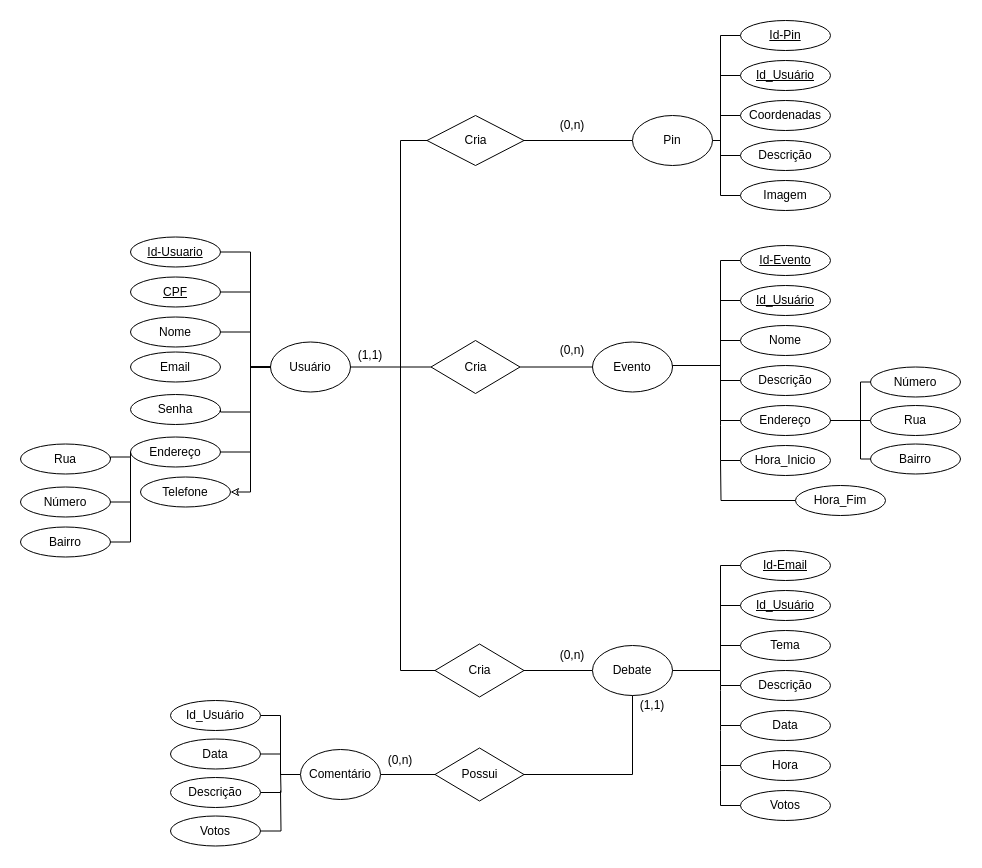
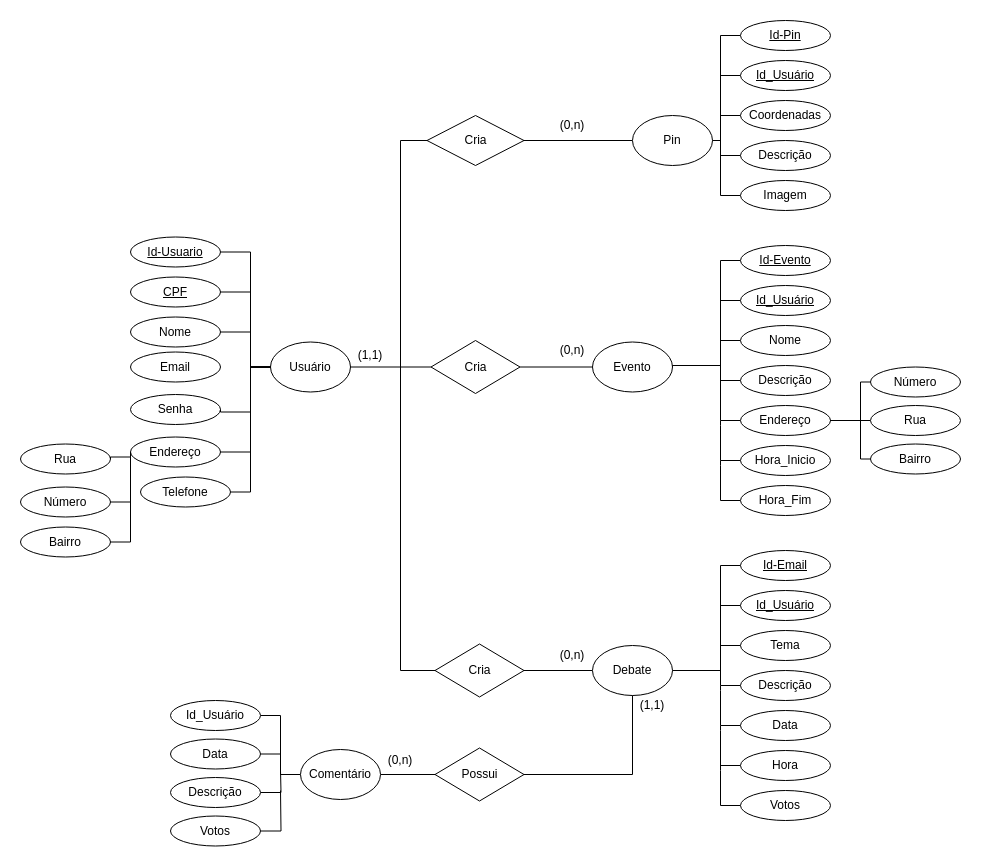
(239, 492) -> (237, 492)
(841, 501) -> (786, 501)
